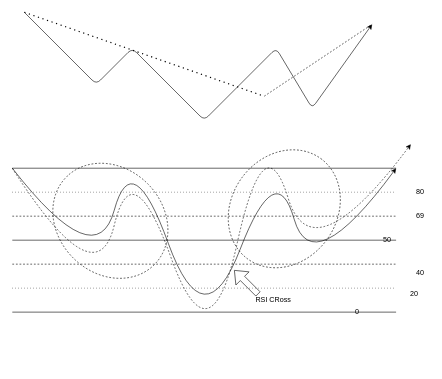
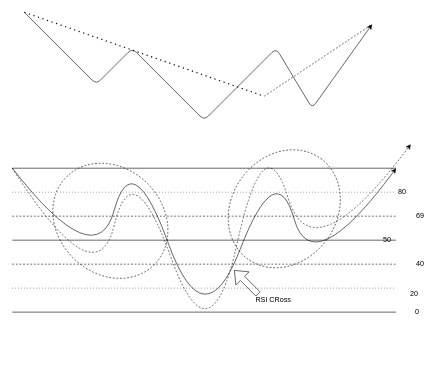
(420, 192) -> (402, 192)
(420, 273) -> (420, 264)
(357, 312) -> (417, 312)
